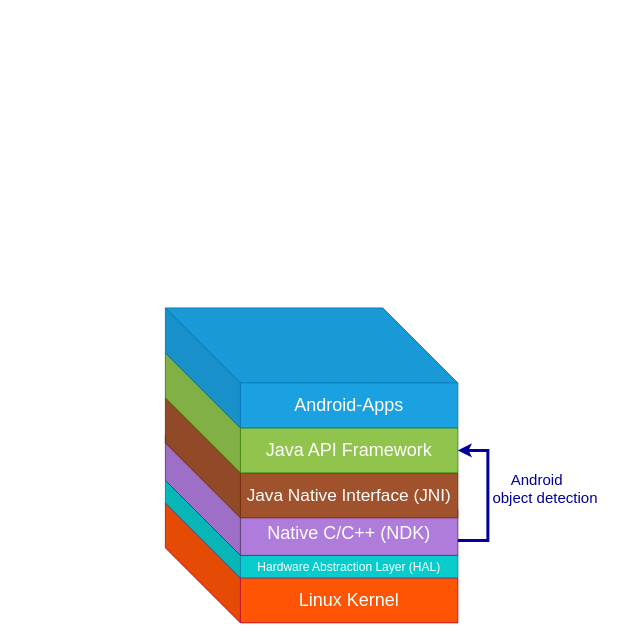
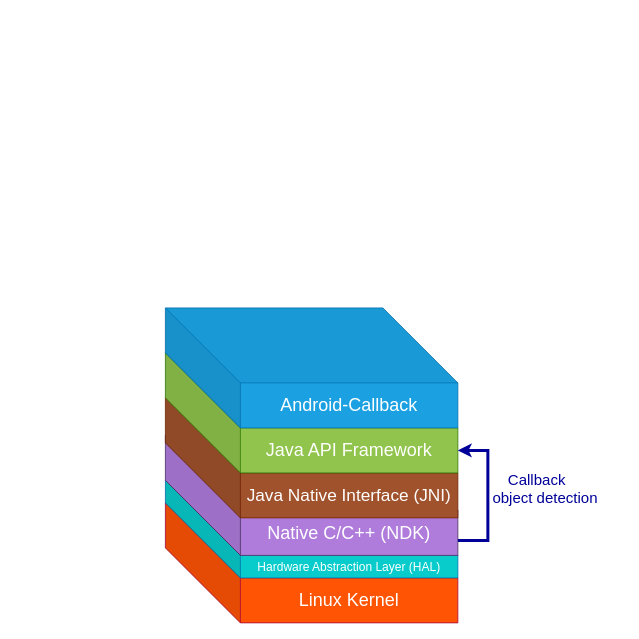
(349, 405) -> (349, 405)
(537, 488) -> (537, 488)
